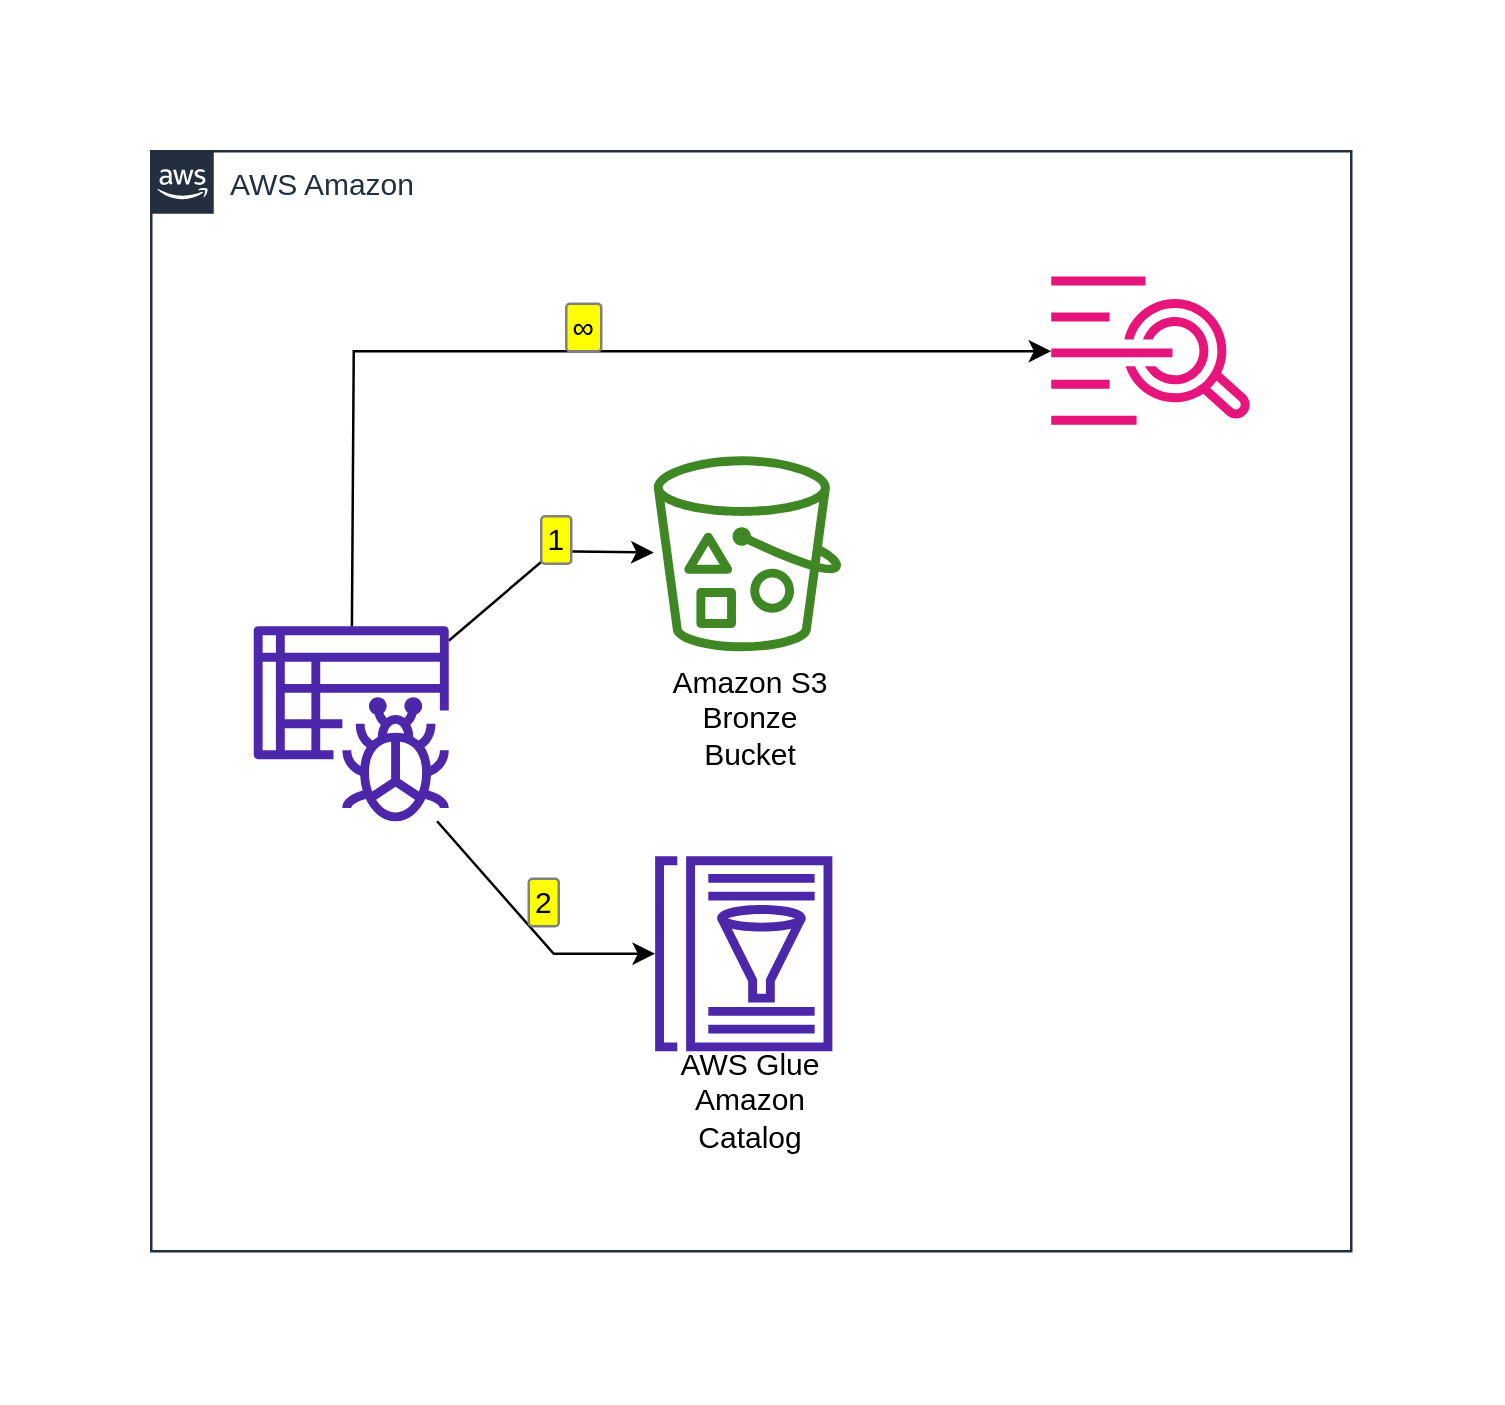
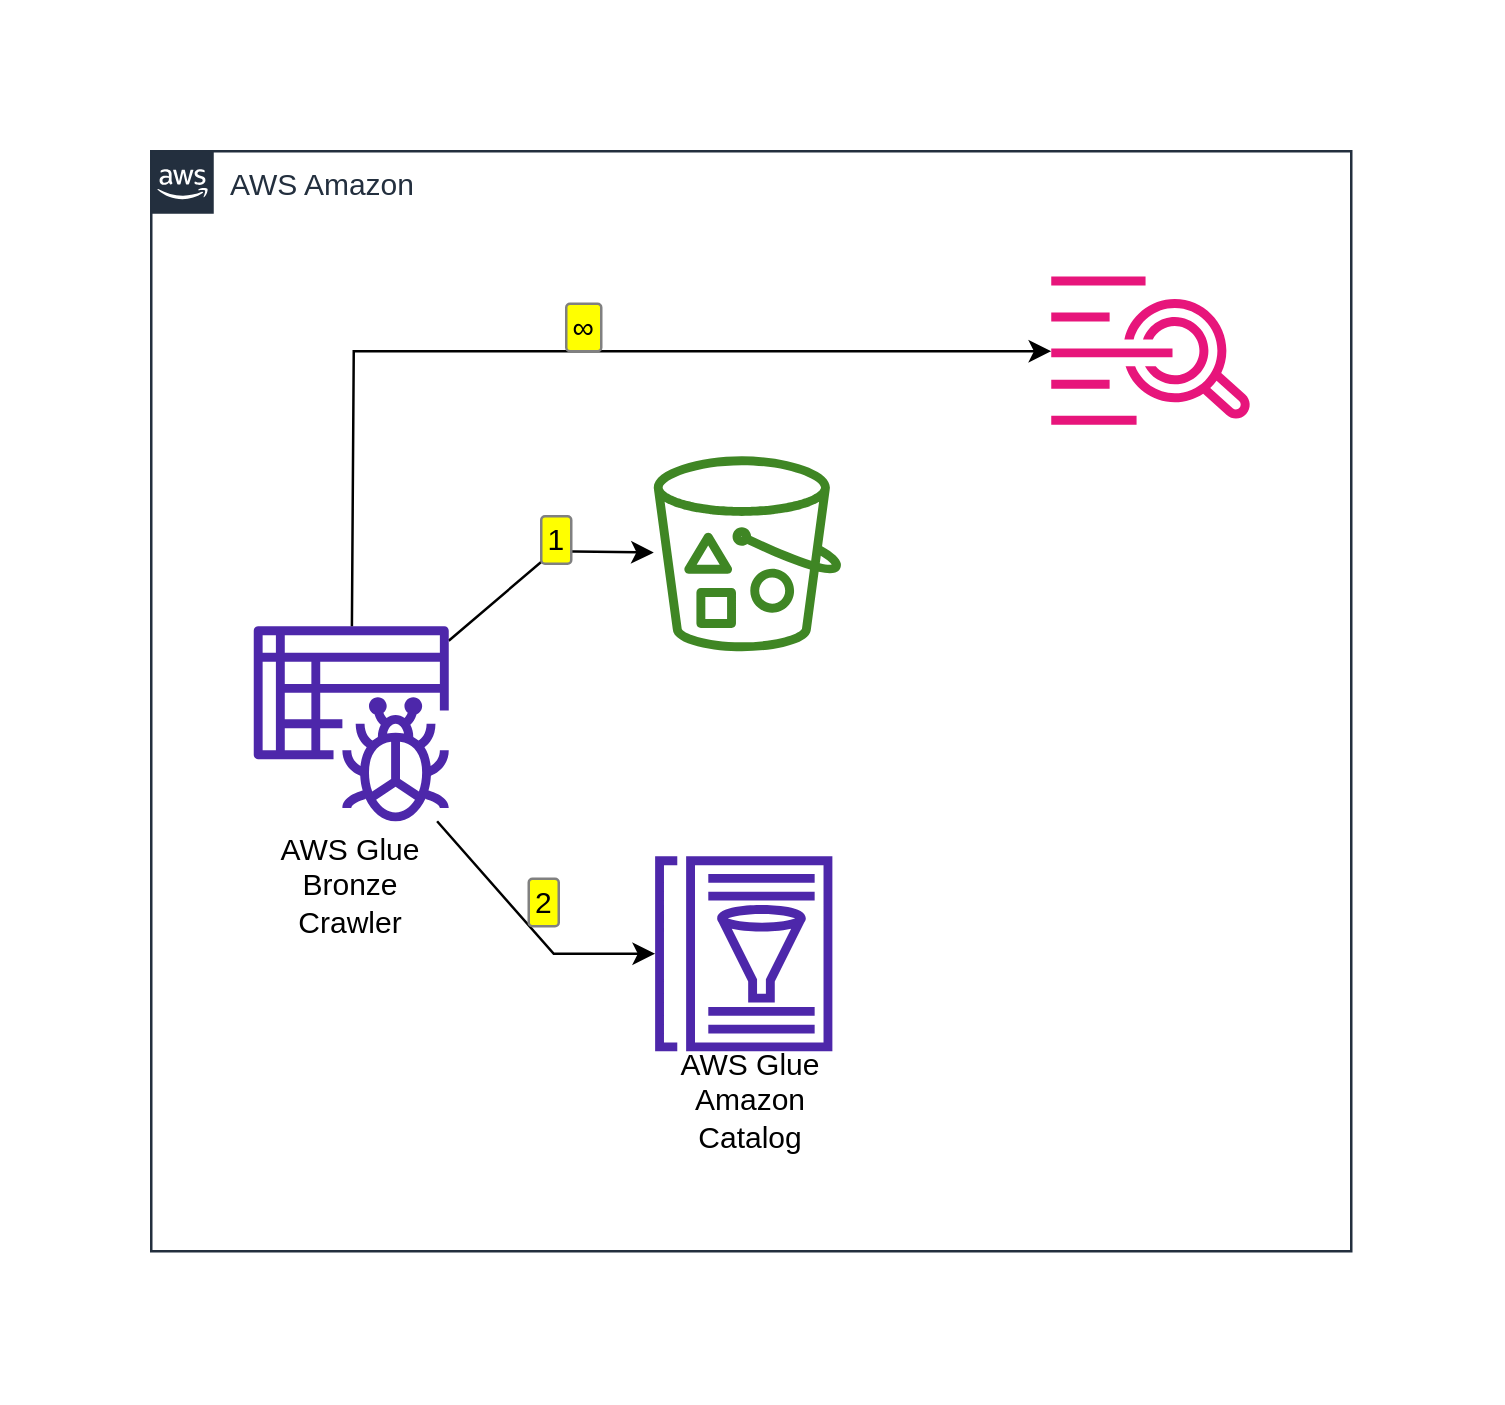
(751, 719) -> none
none -> (351, 885)
